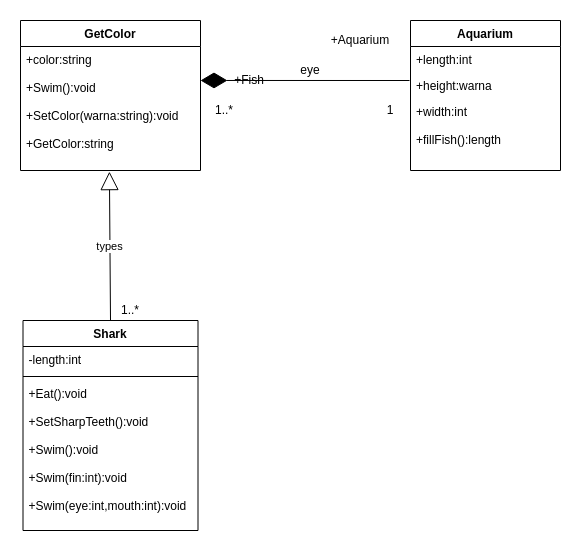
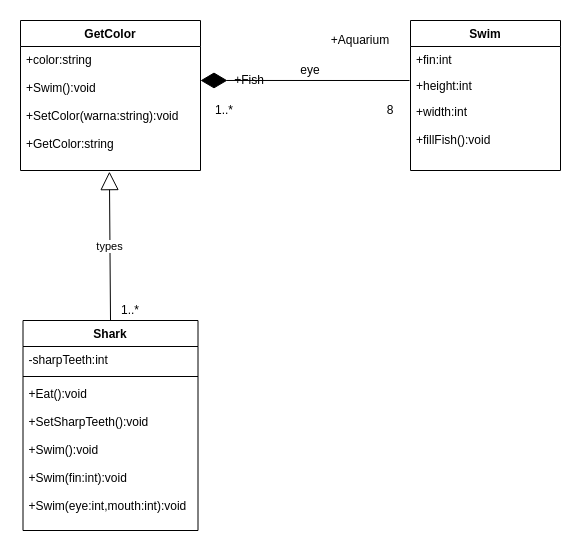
(485, 34) -> (485, 34)
(448, 60) -> (438, 60)
(457, 86) -> (448, 86)
(391, 111) -> (391, 111)
(445, 112) -> (445, 112)
(61, 360) -> (76, 360)
